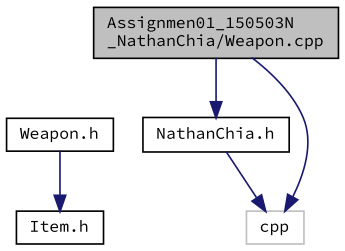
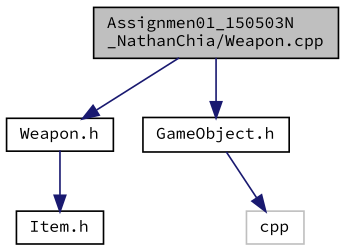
(304, 119) -> (138, 84)
(216, 135) -> (216, 135)
